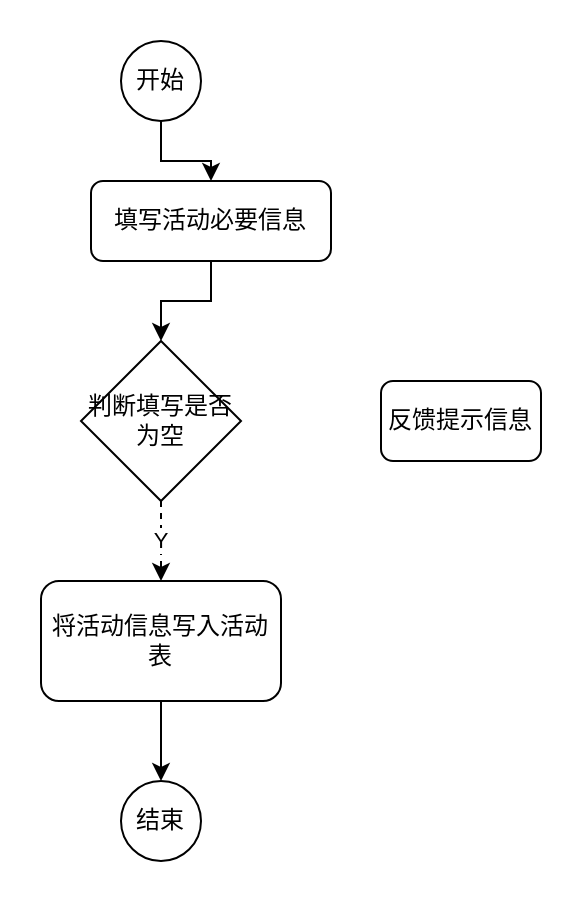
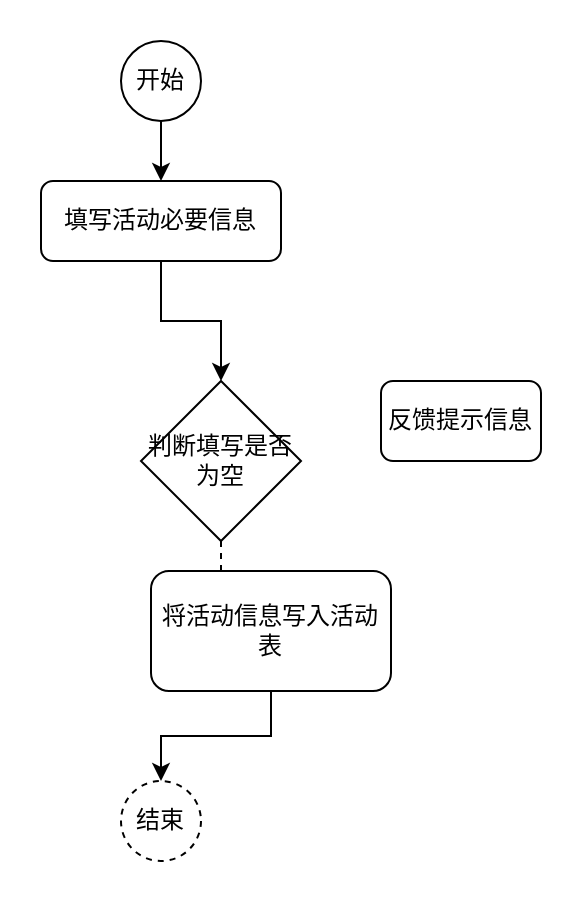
(211, 221) -> (161, 221)
(161, 421) -> (221, 461)
(161, 641) -> (271, 631)
(161, 821) -> (161, 821)
